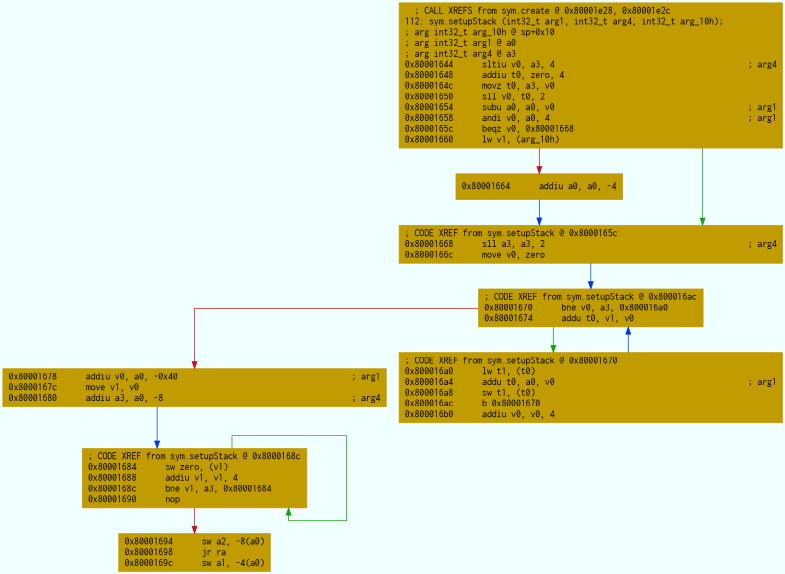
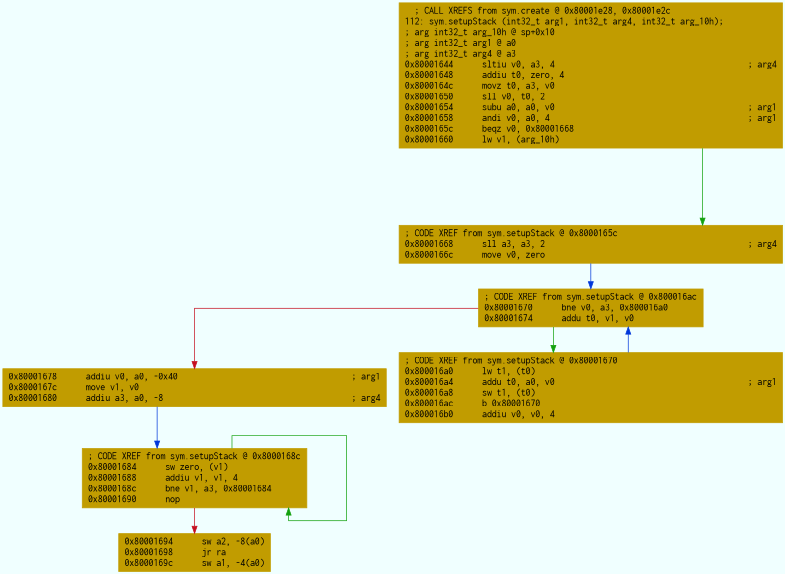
(539, 187) -> none
